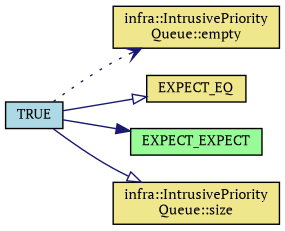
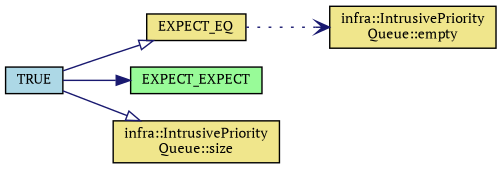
(90, 76) -> (281, 27)
